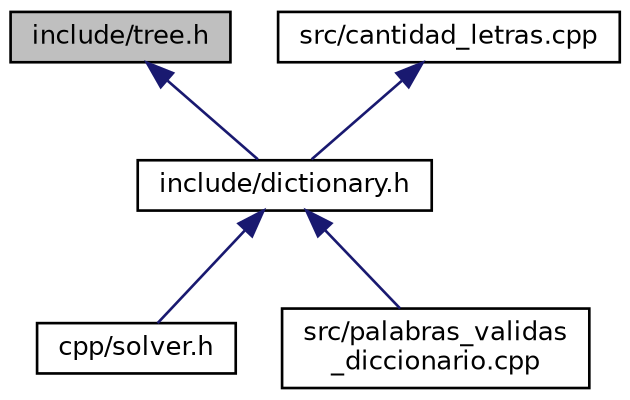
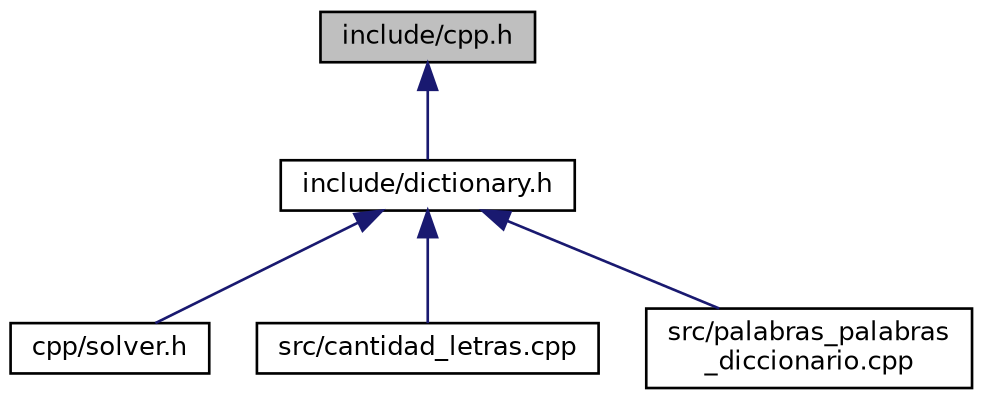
(121, 37) -> (428, 37)
(357, 120) -> (428, 280)
(436, 348) -> (809, 348)
